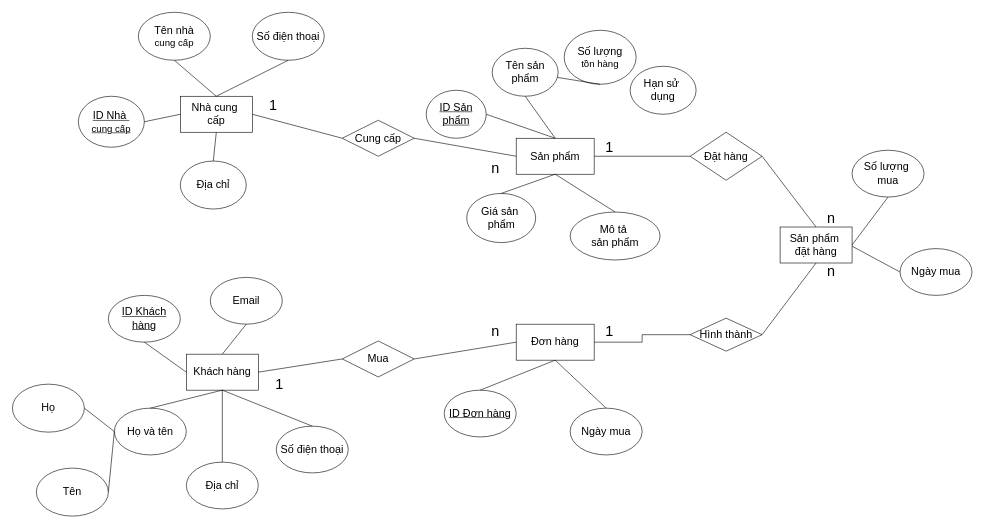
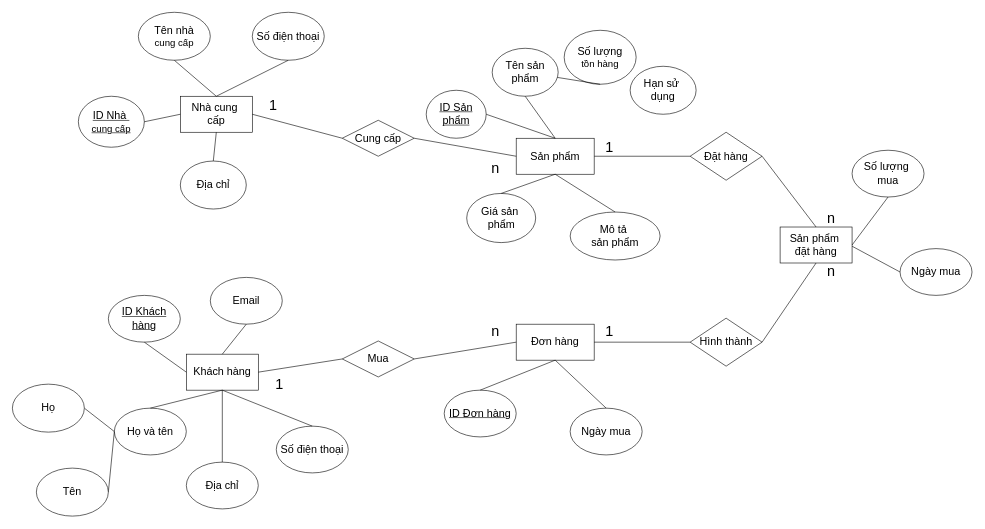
(726, 335) -> (726, 342)
